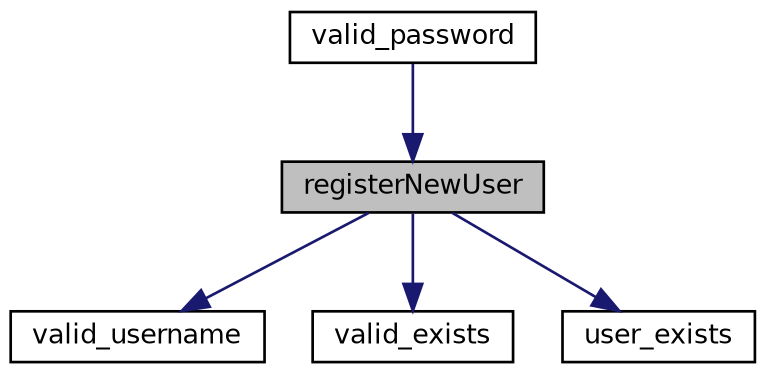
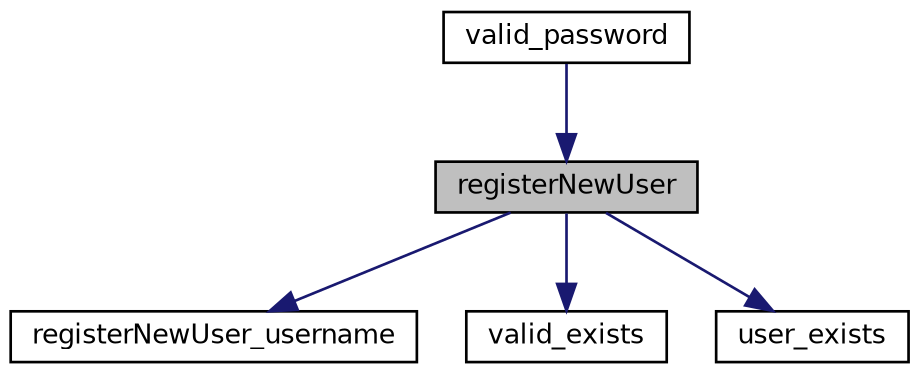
(138, 337) -> (214, 337)
